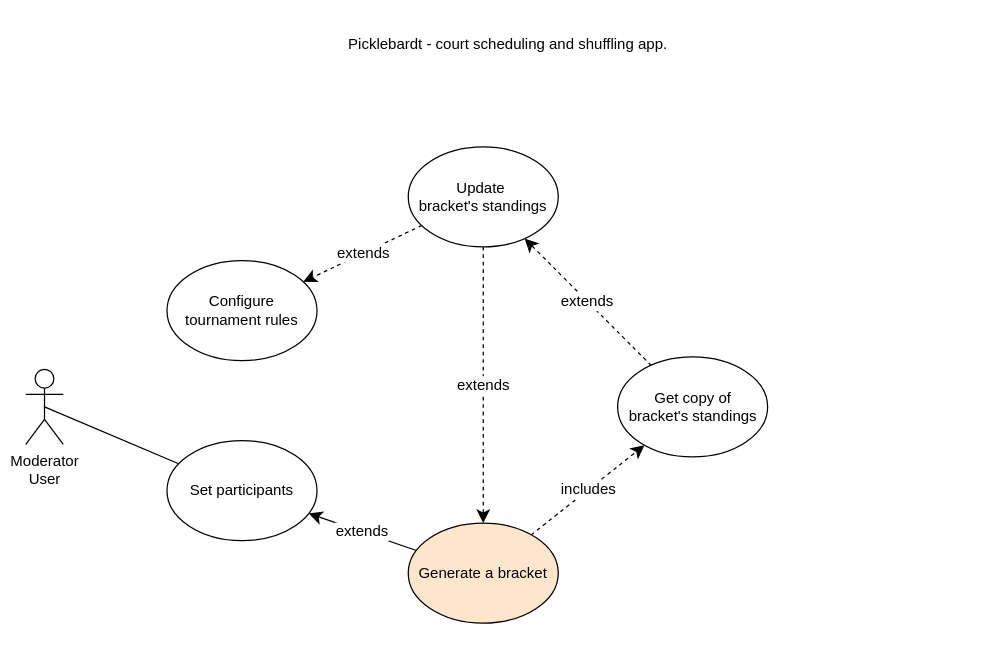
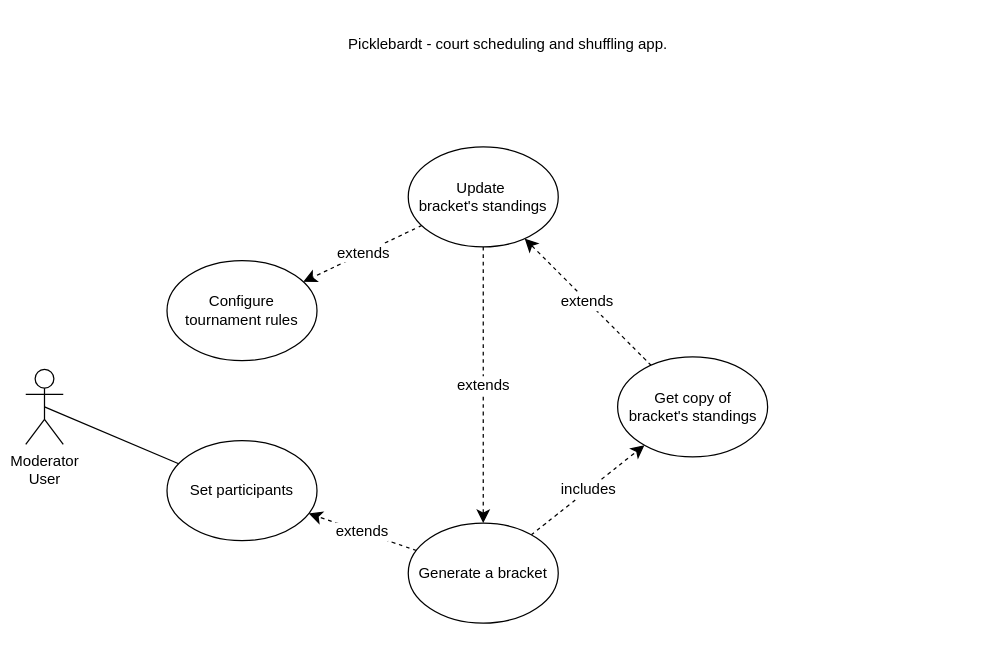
(401, 545) -> (401, 545)
(483, 573) -> (483, 573)
